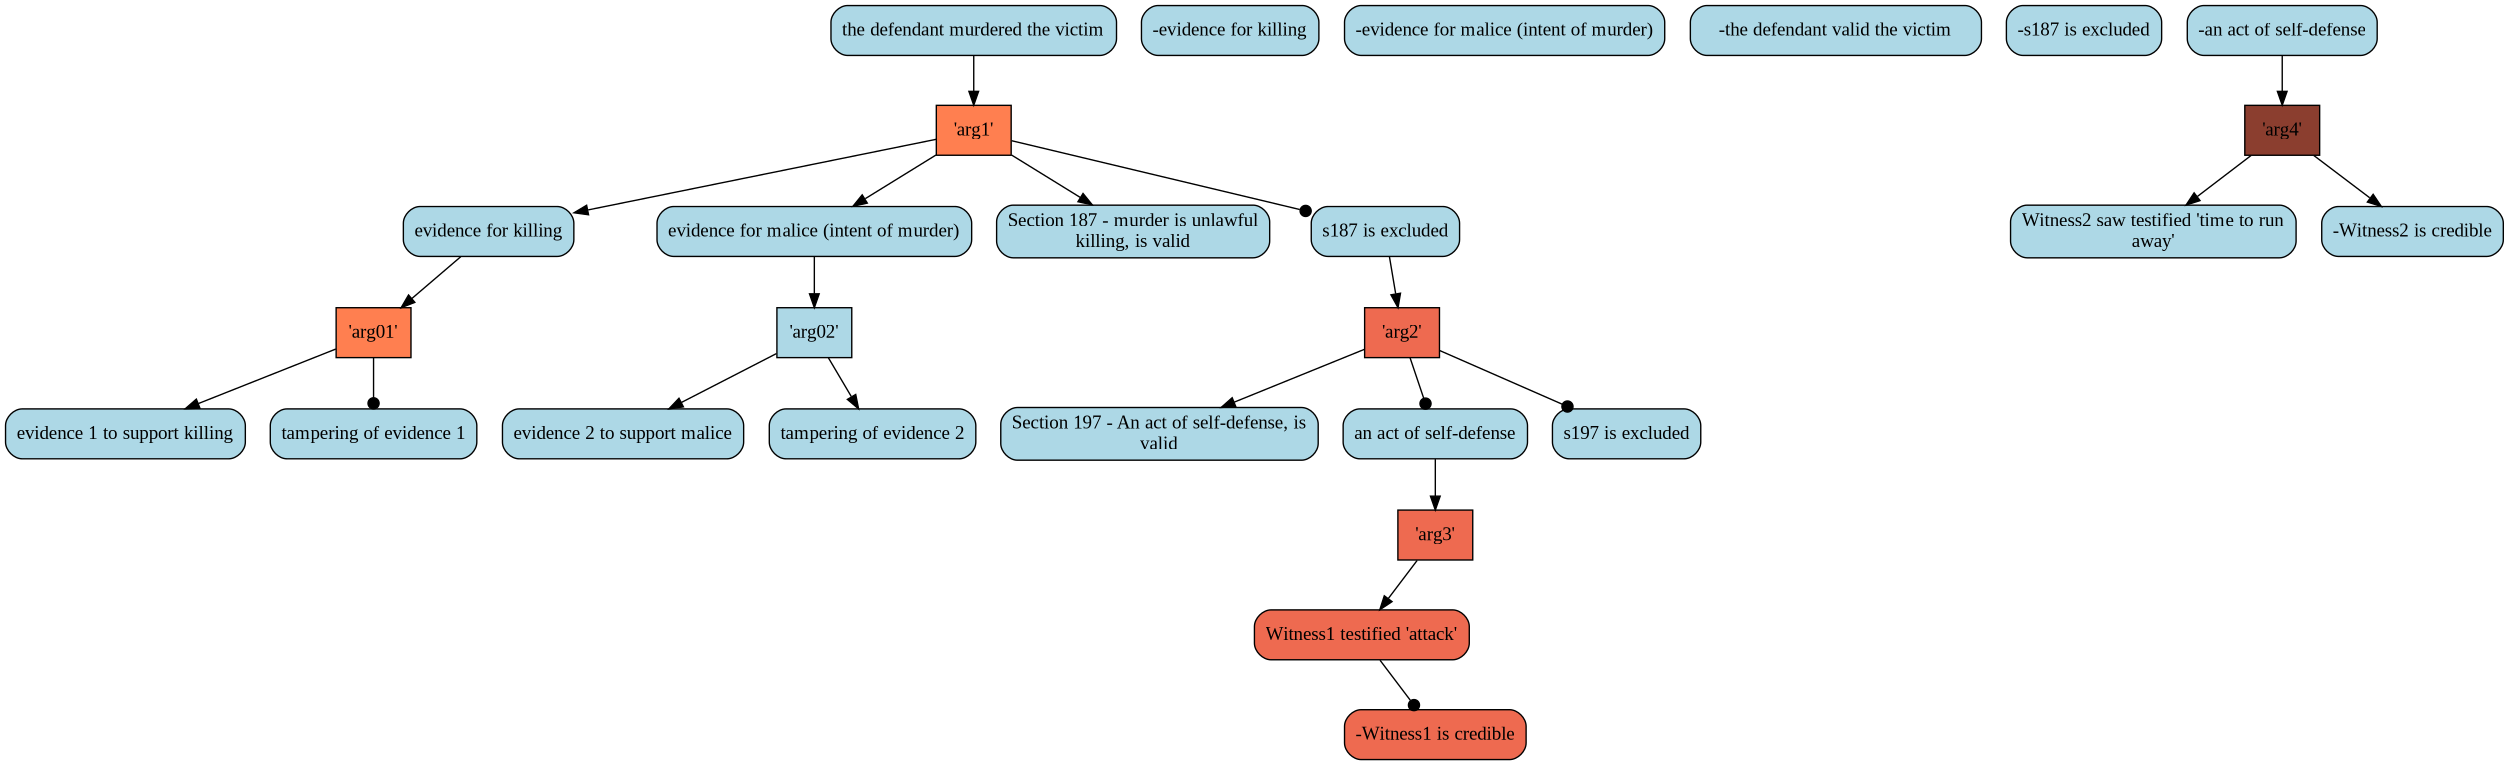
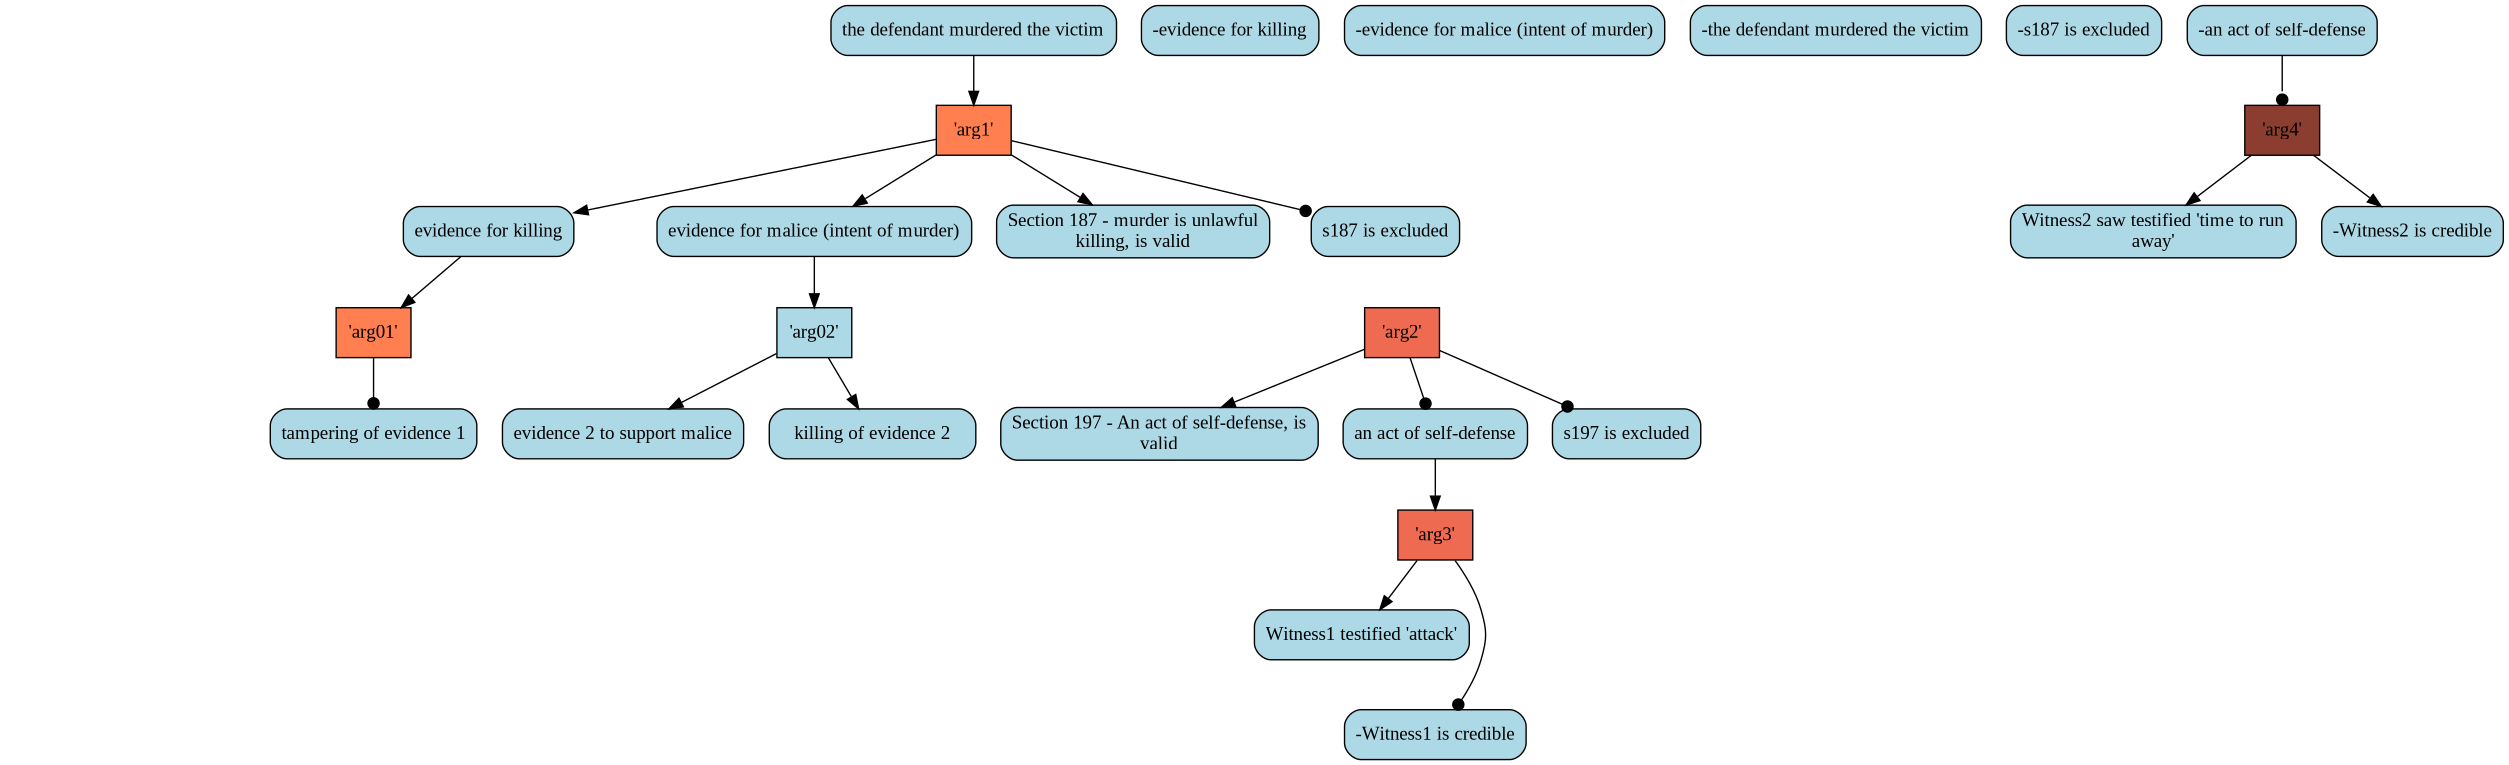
(1836, 30) -> (1836, 30)
(2282, 74) -> (2282, 74)
(1393, 275) -> none
(125, 434) -> none
(873, 434) -> (873, 434)
(1362, 635) -> (1362, 635)
(1395, 680) -> (1485, 629)
(1435, 735) -> (1435, 735)
